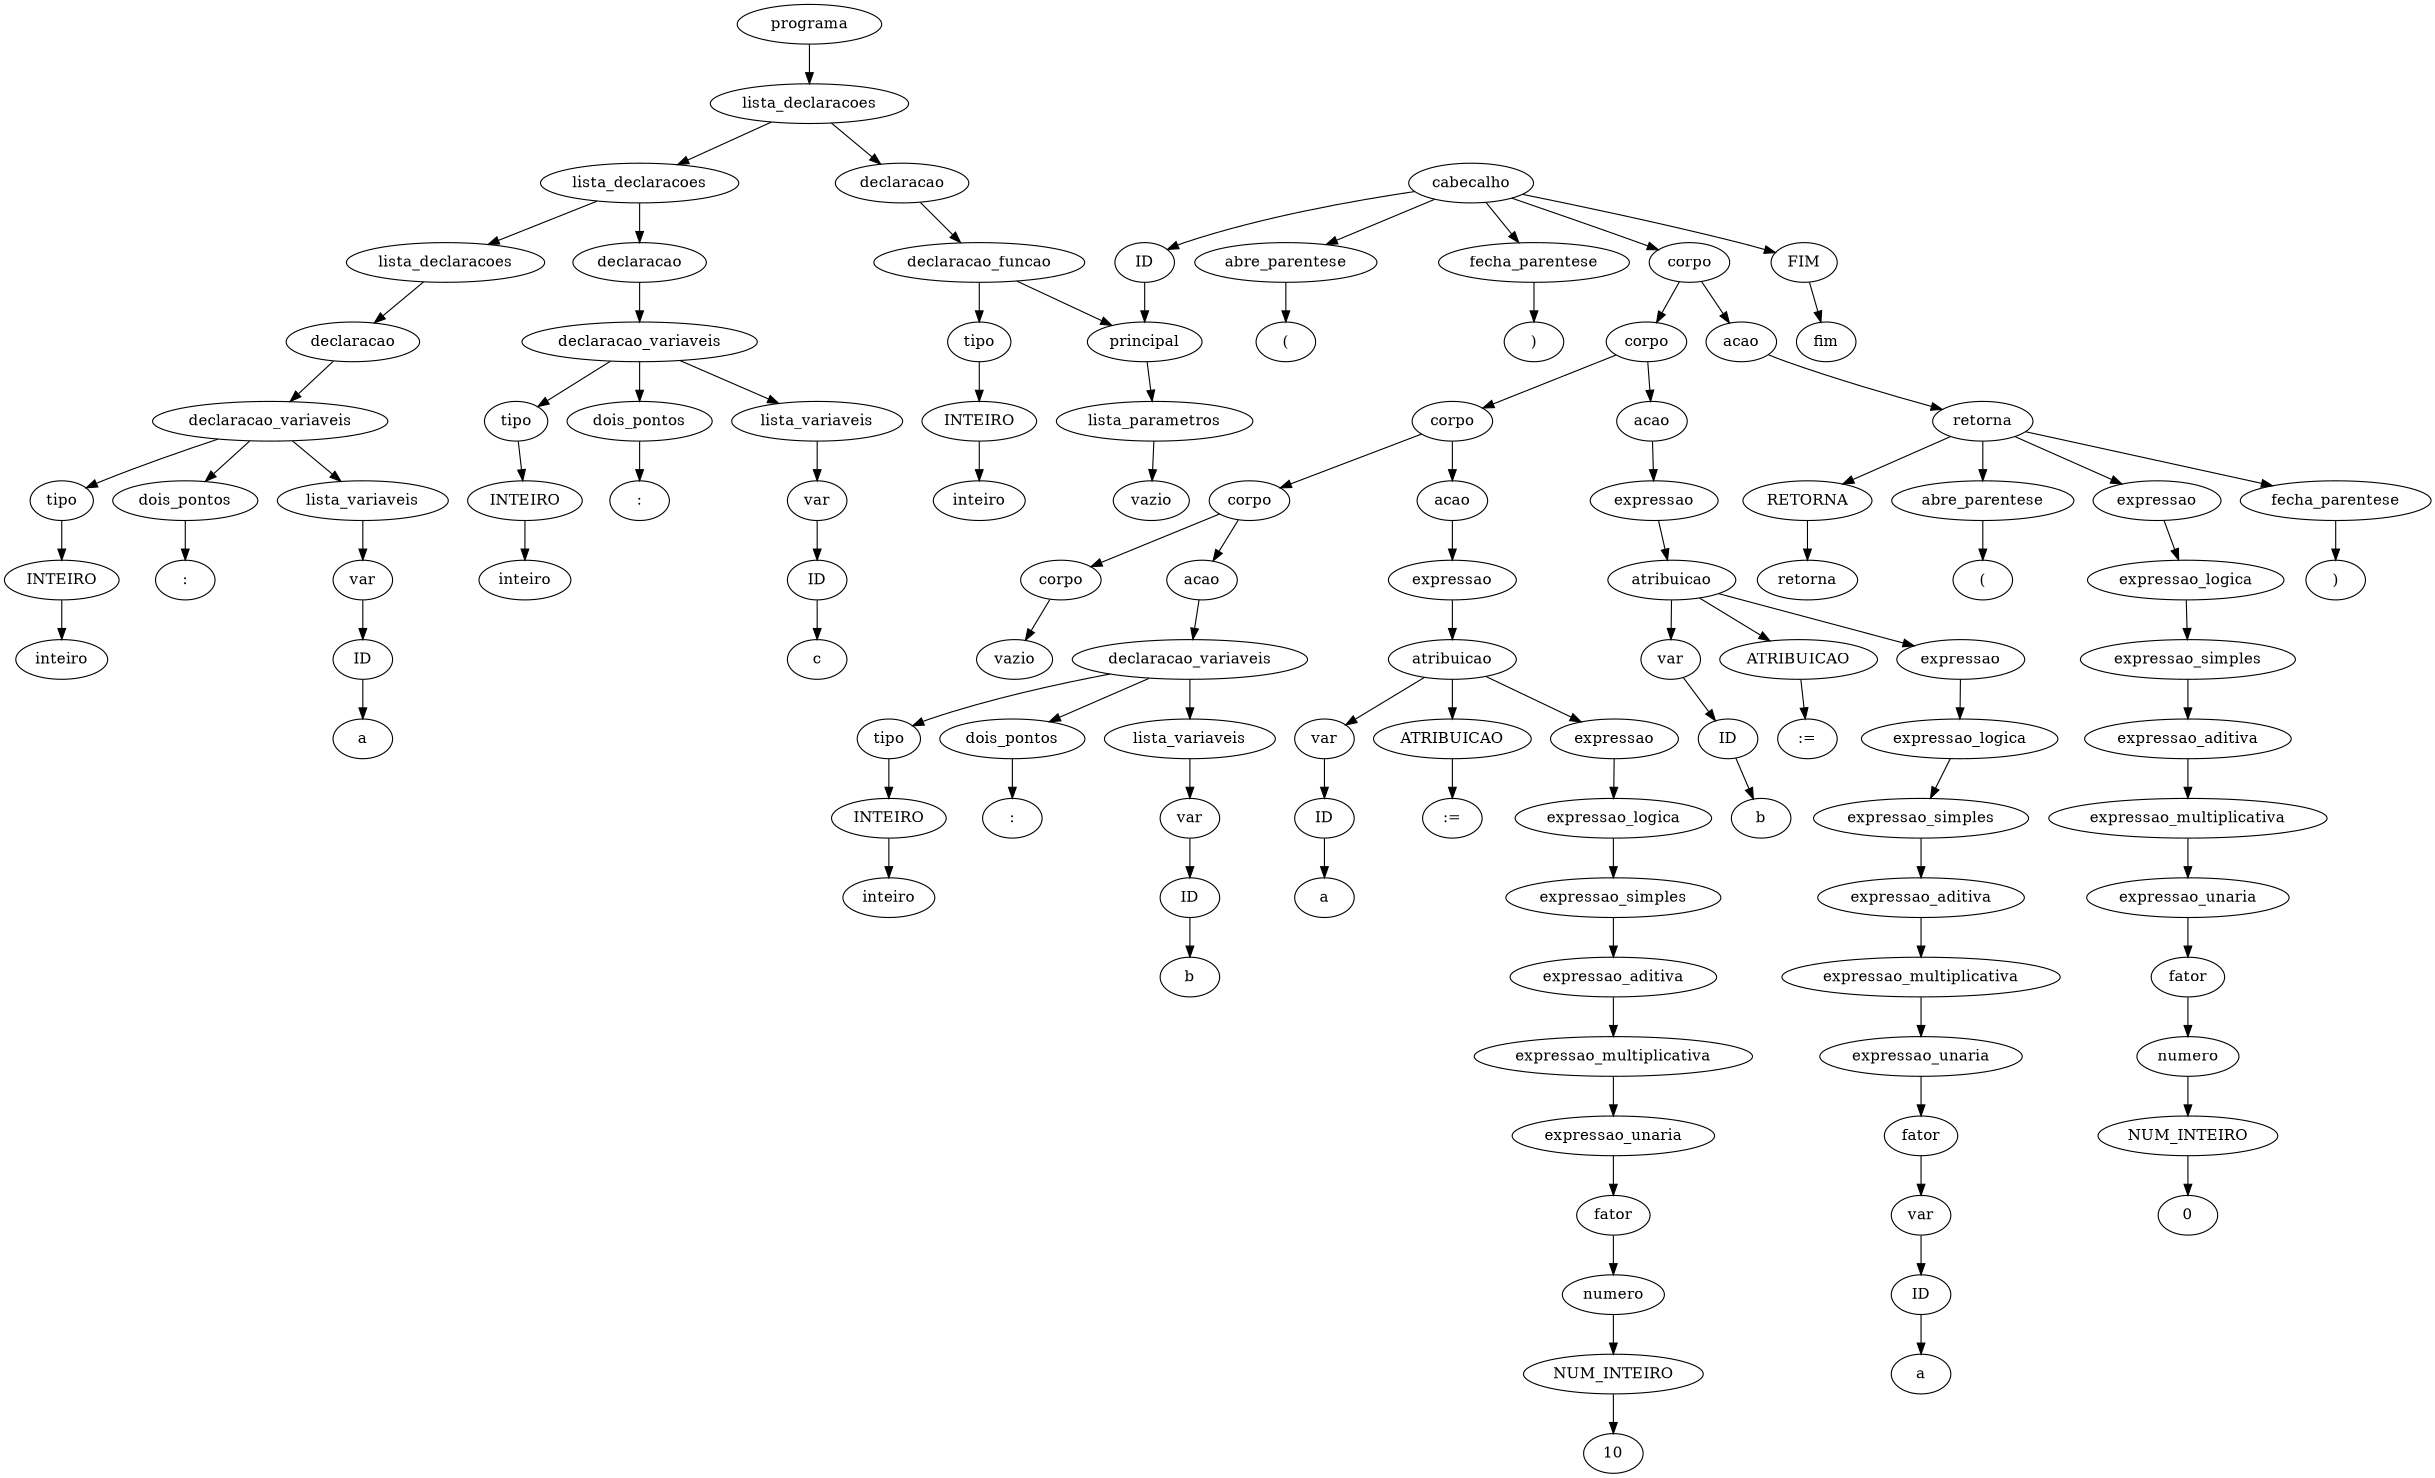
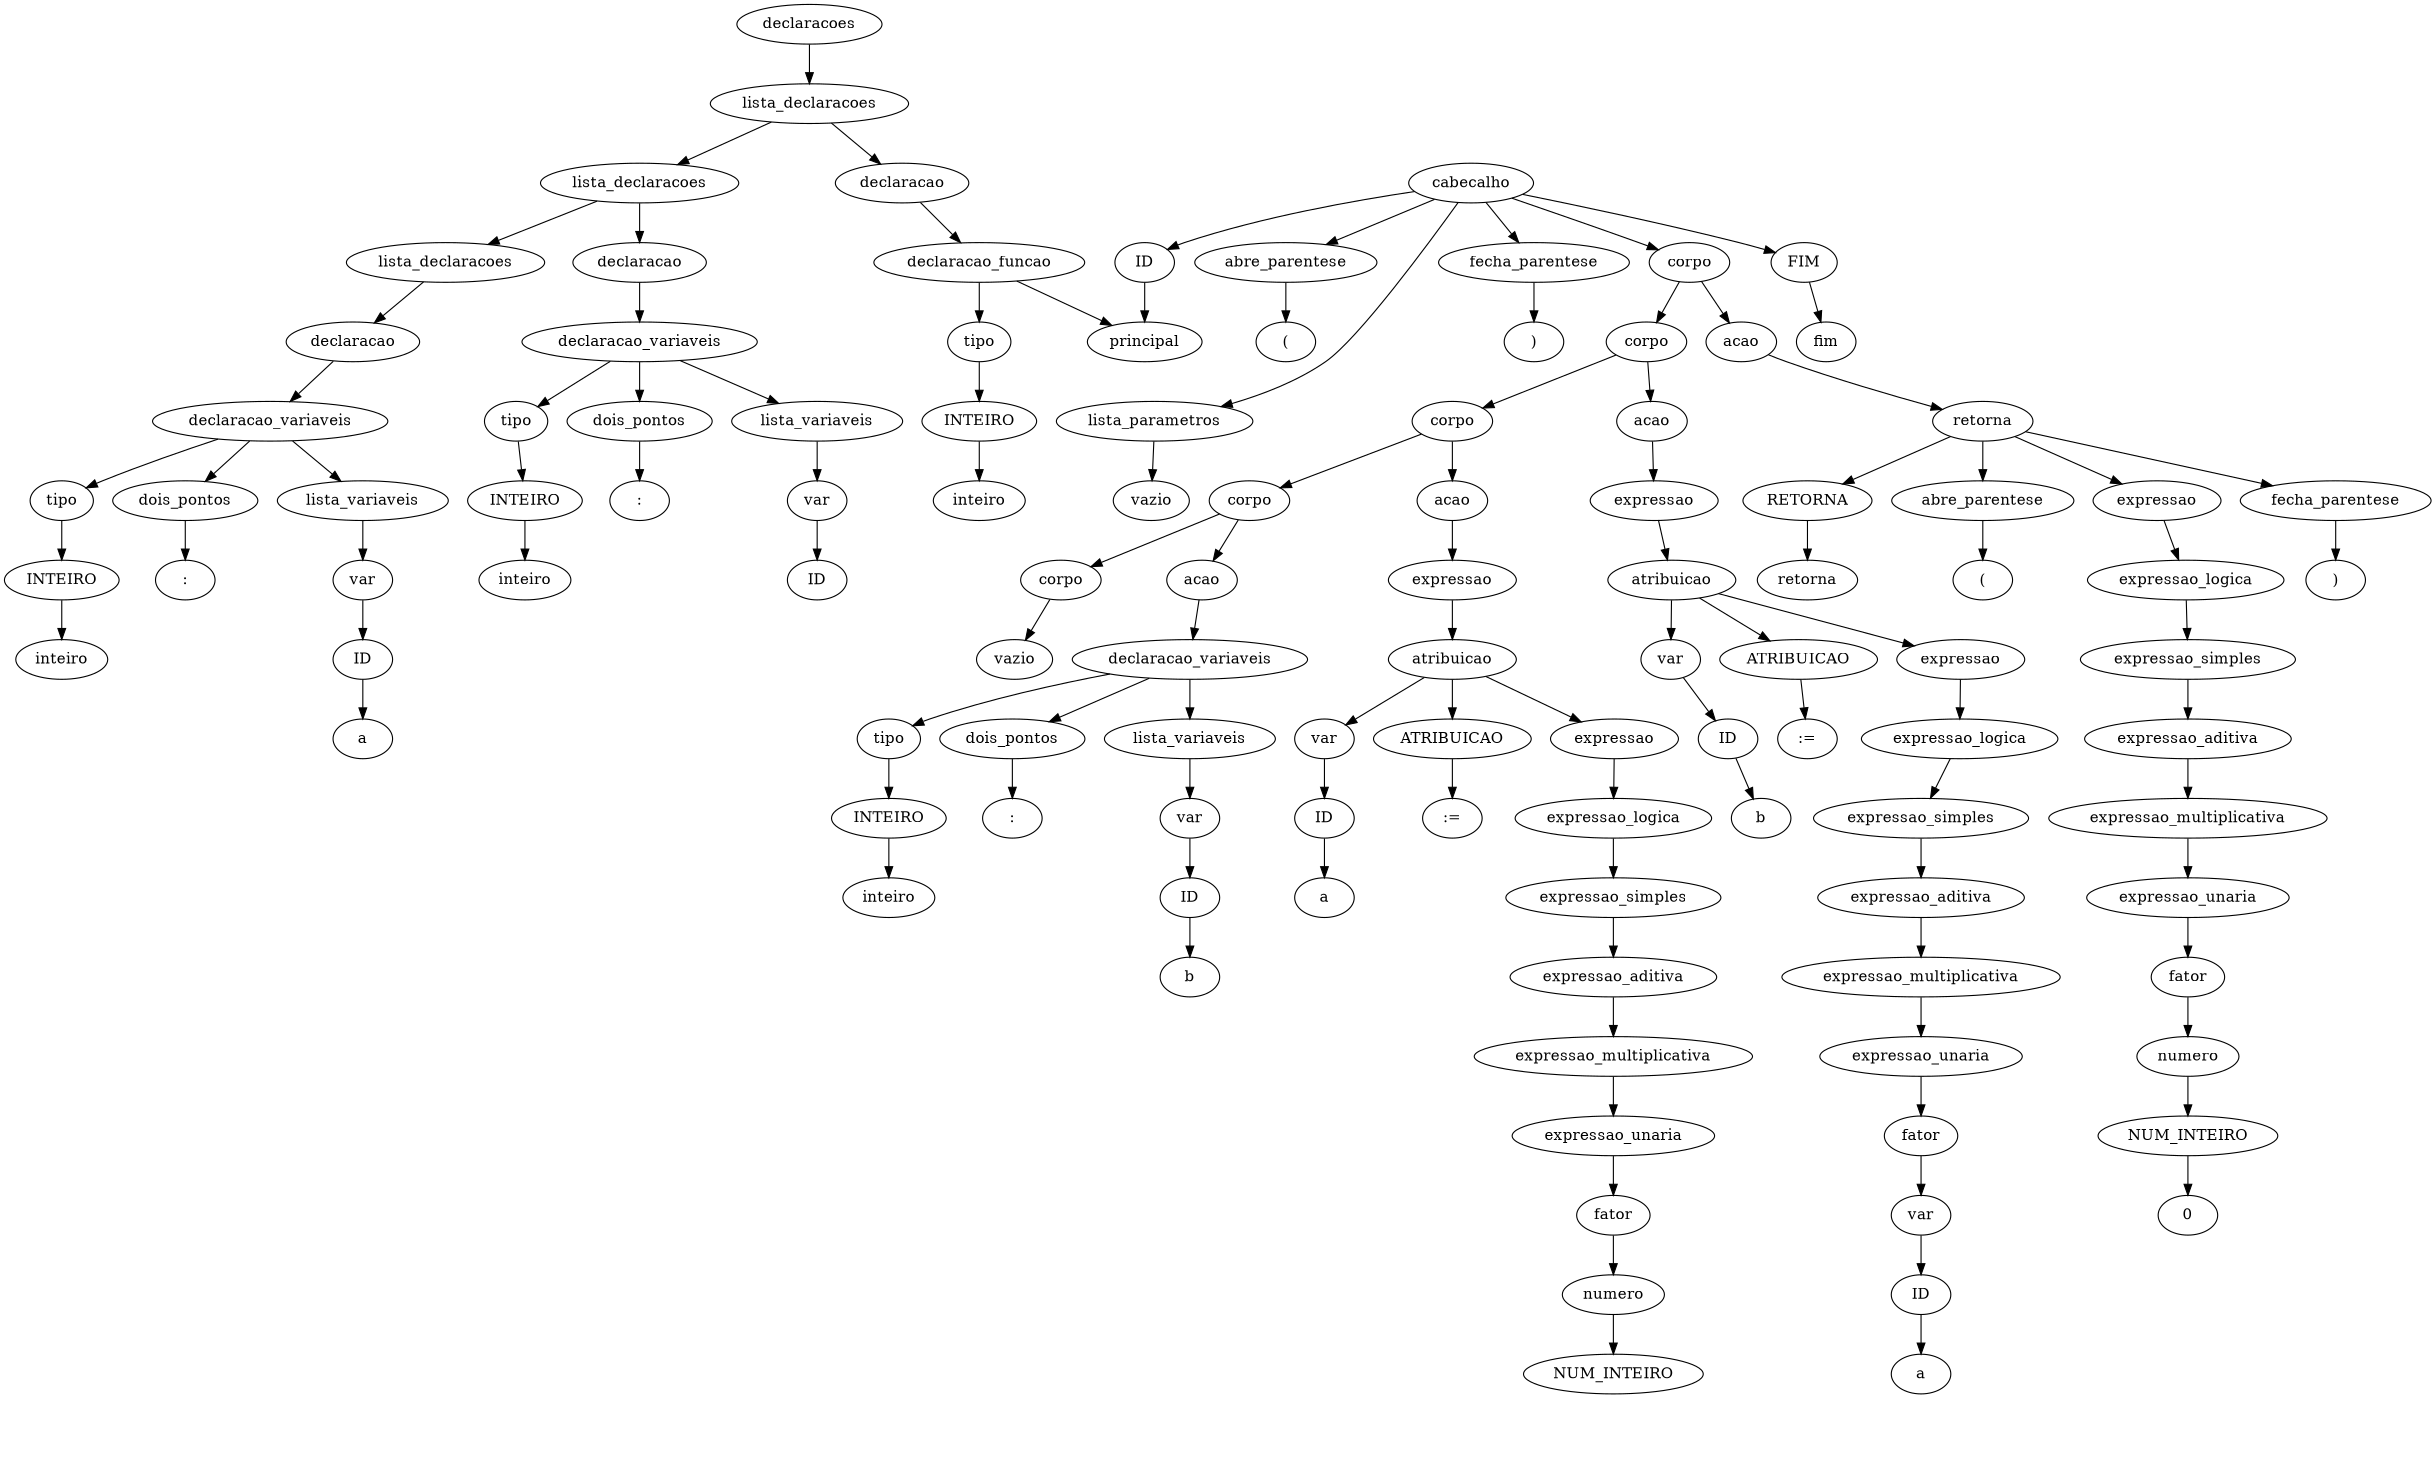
(809, 24) -> (809, 24)
(1149, 376) -> (1363, 325)
(817, 659) -> none
(1613, 1453) -> none
